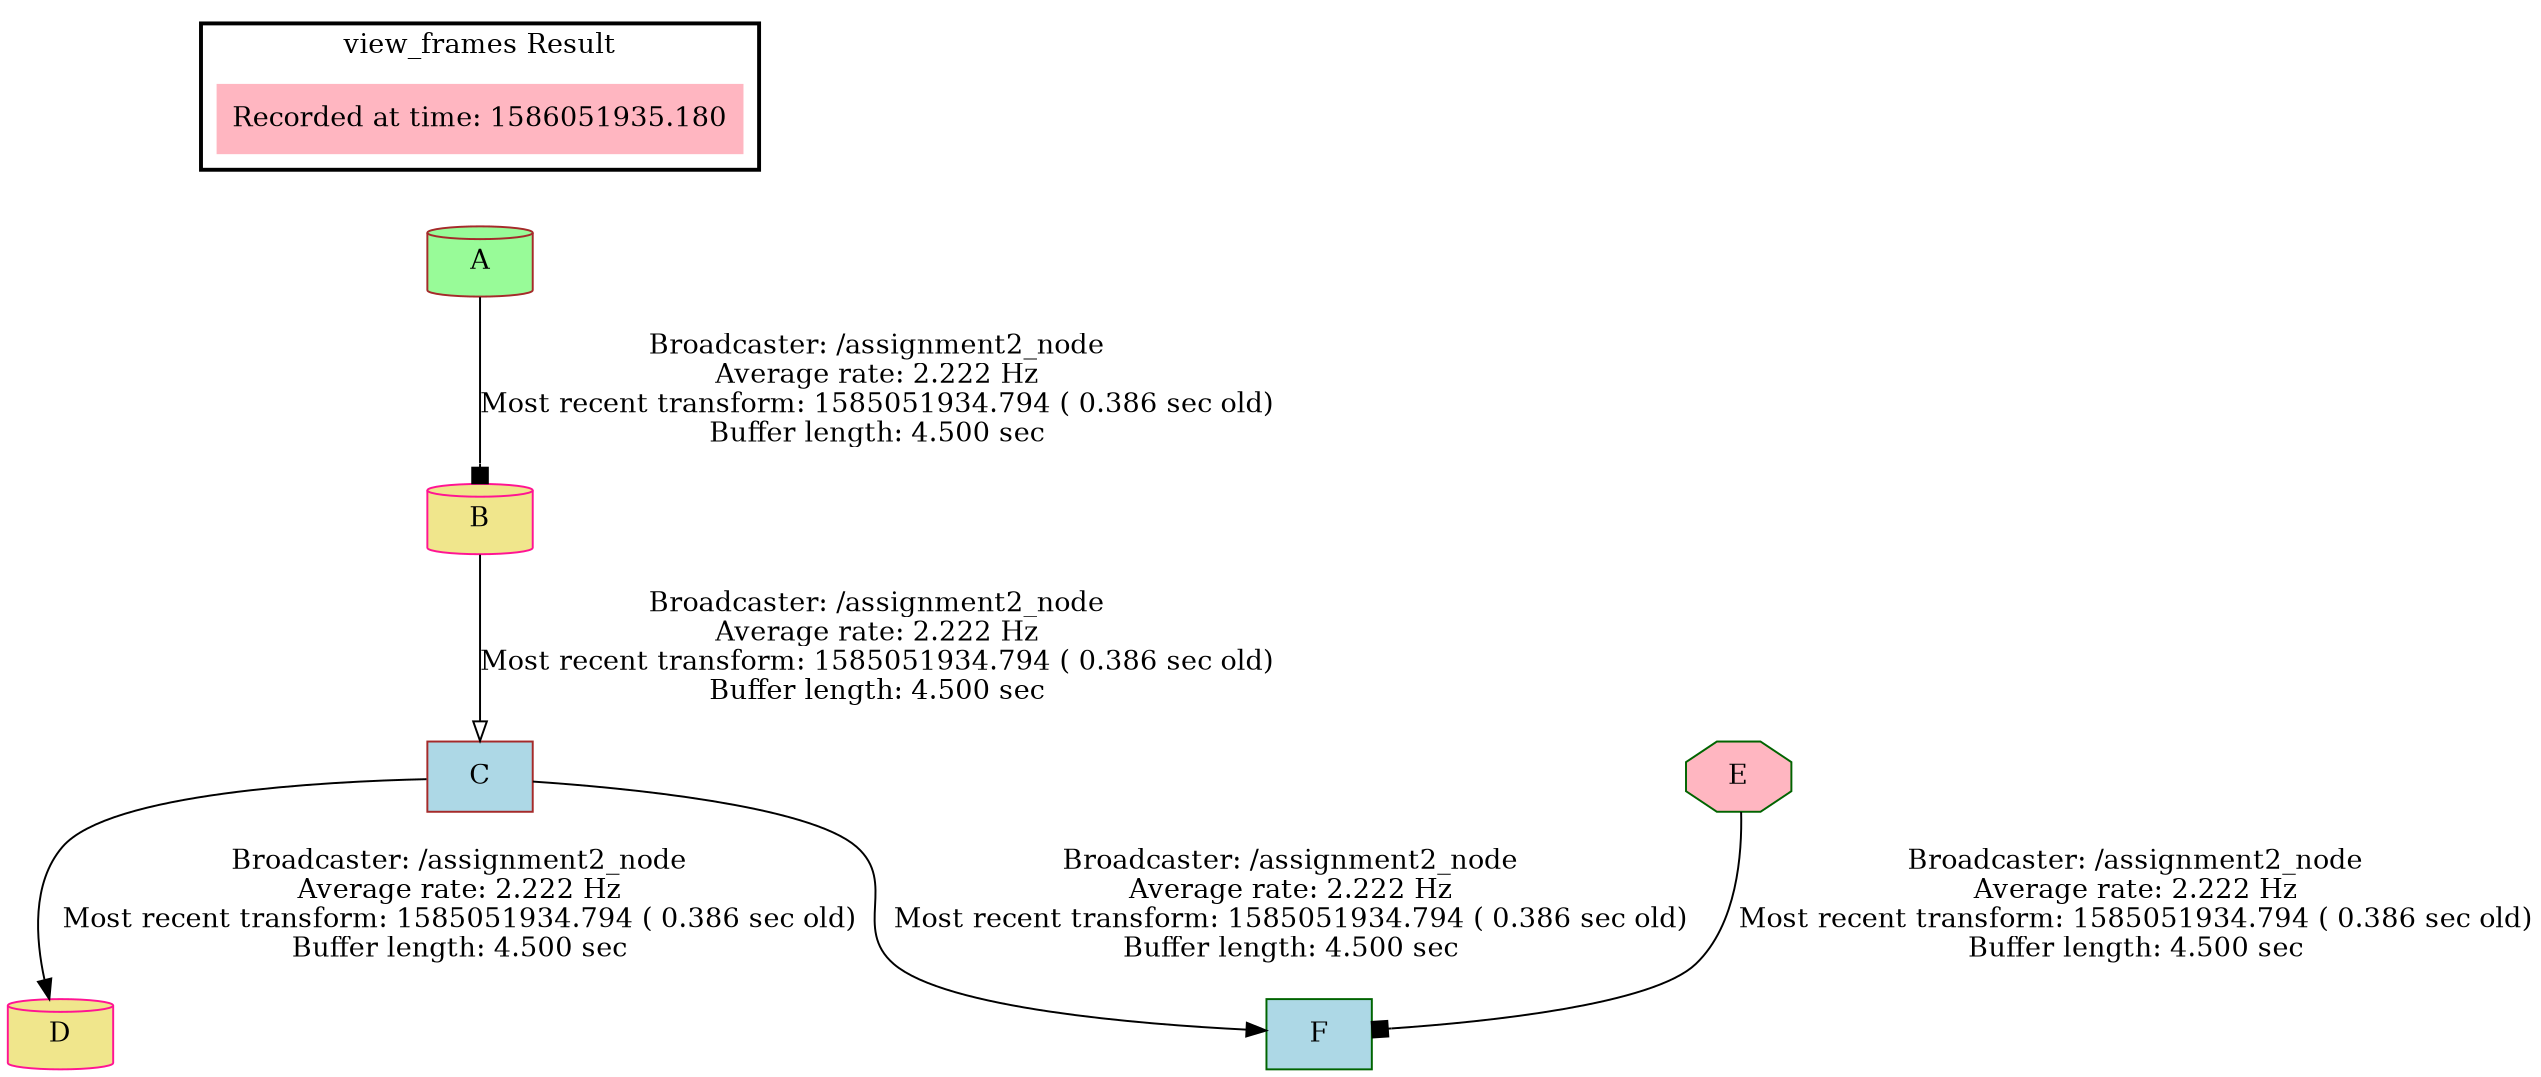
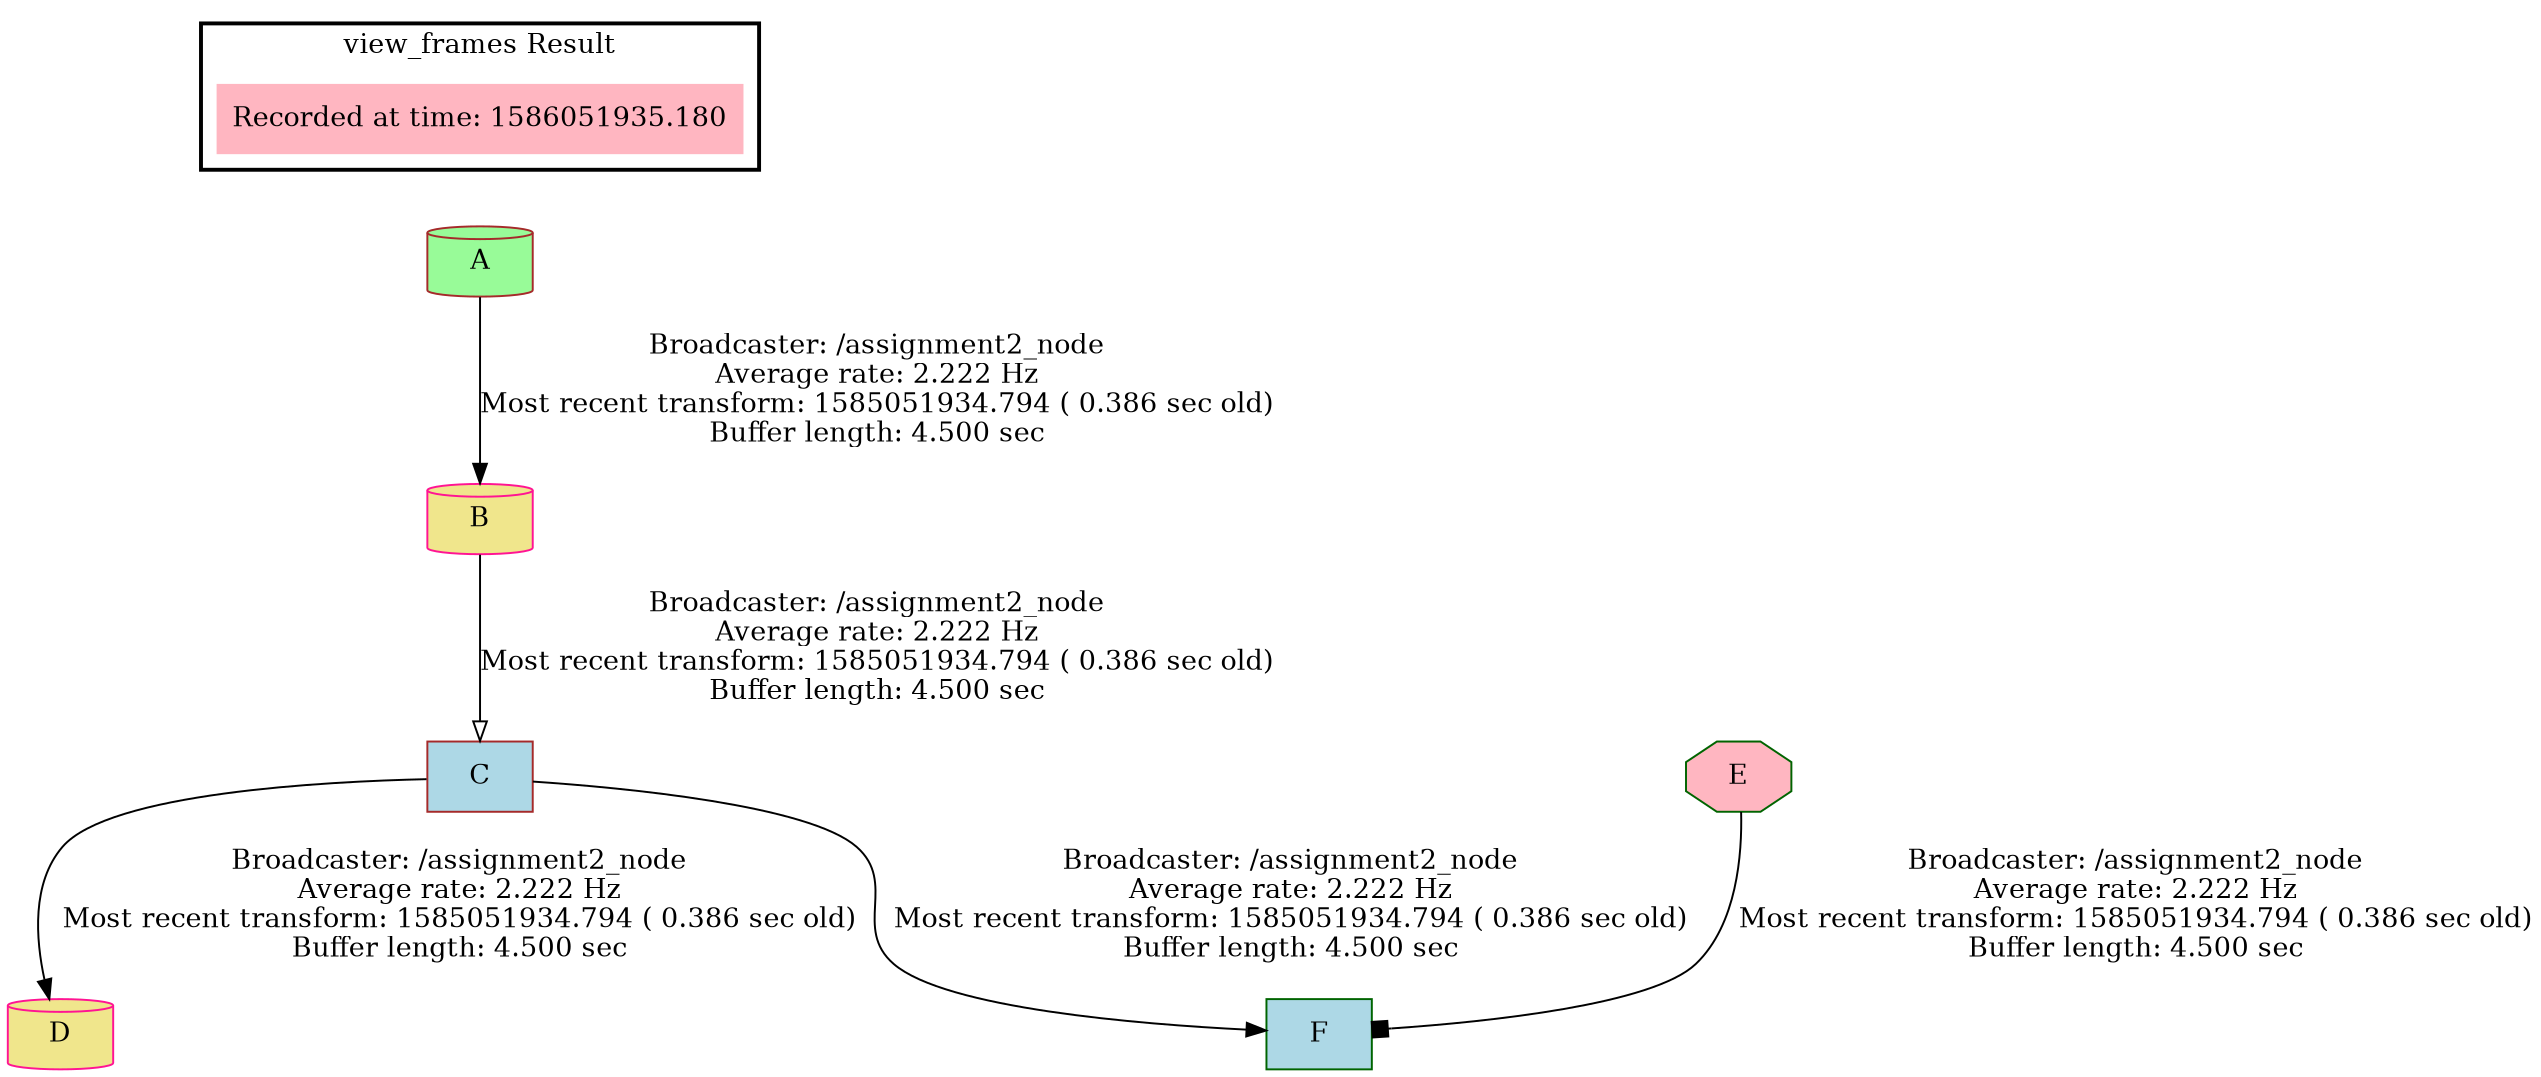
(480, 380) -> (480, 380)
